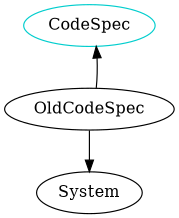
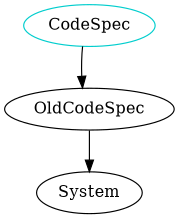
(97, 73) -> (82, 61)
